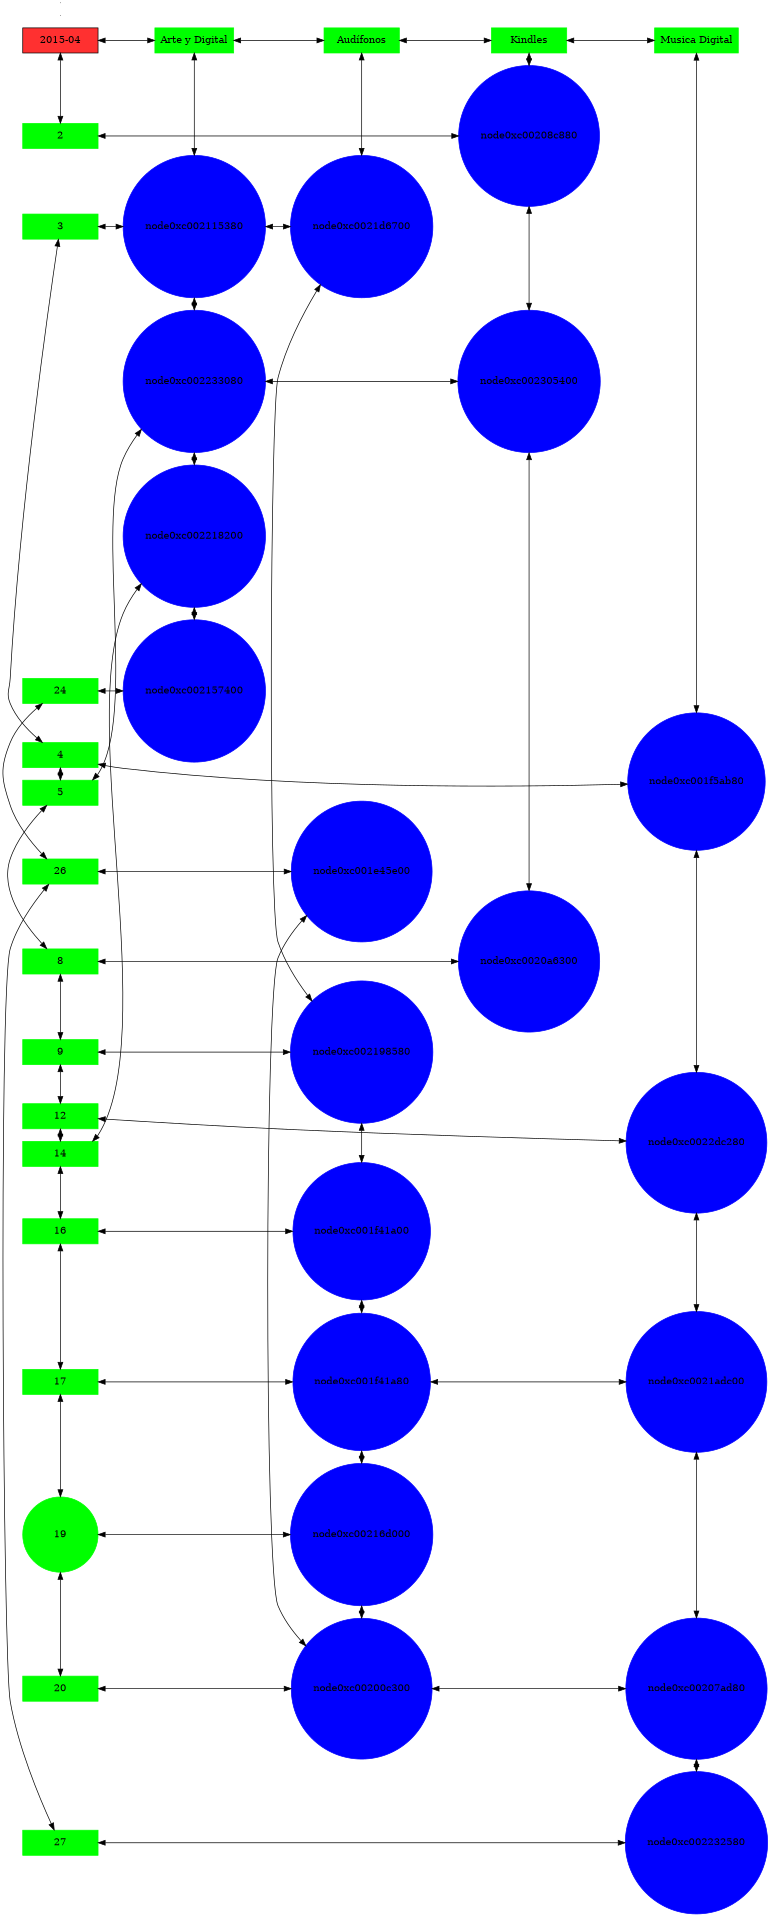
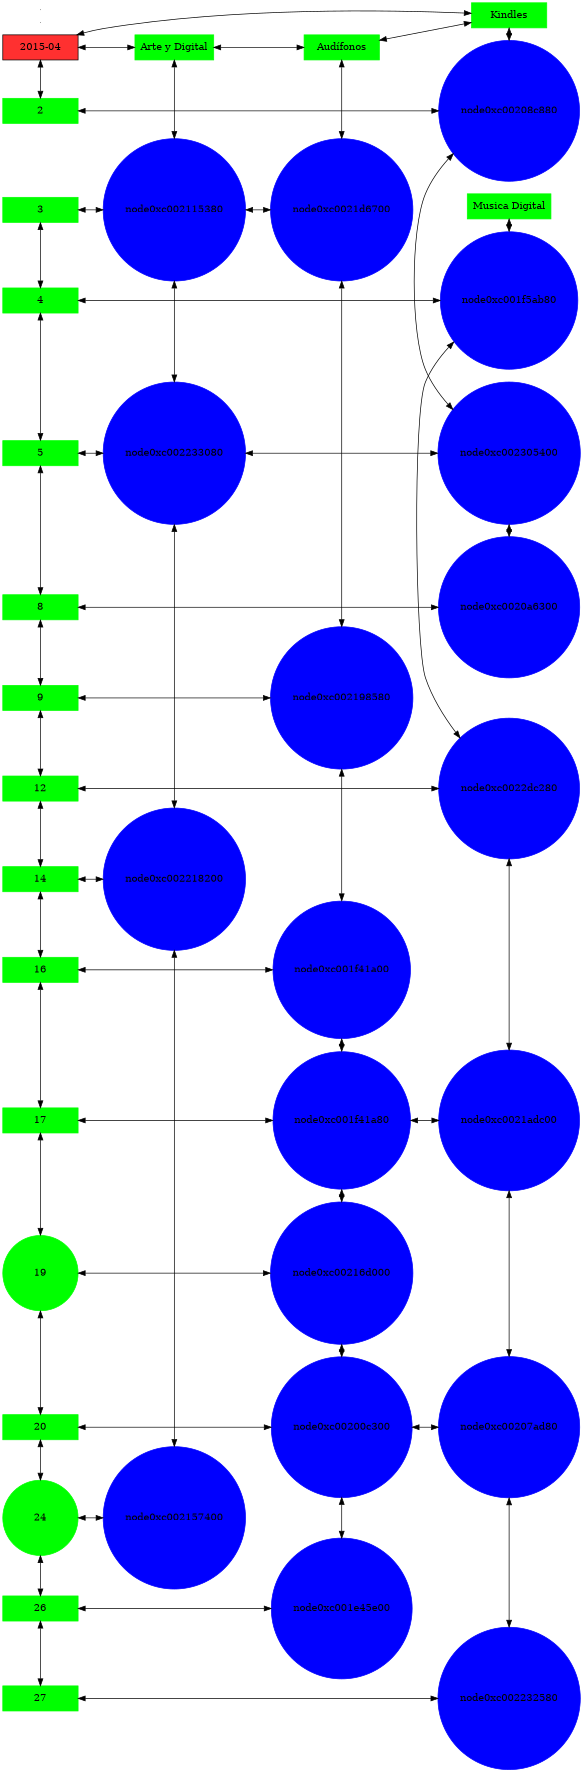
(611, 40) -> (273, 13)
(60, 691) -> (40, 1518)
none -> (40, 1460)
